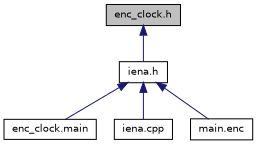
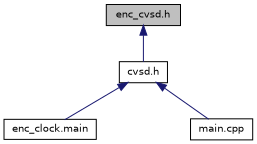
(143, 15) -> (143, 15)
(143, 72) -> (143, 72)
(143, 129) -> none
(222, 129) -> (222, 129)
